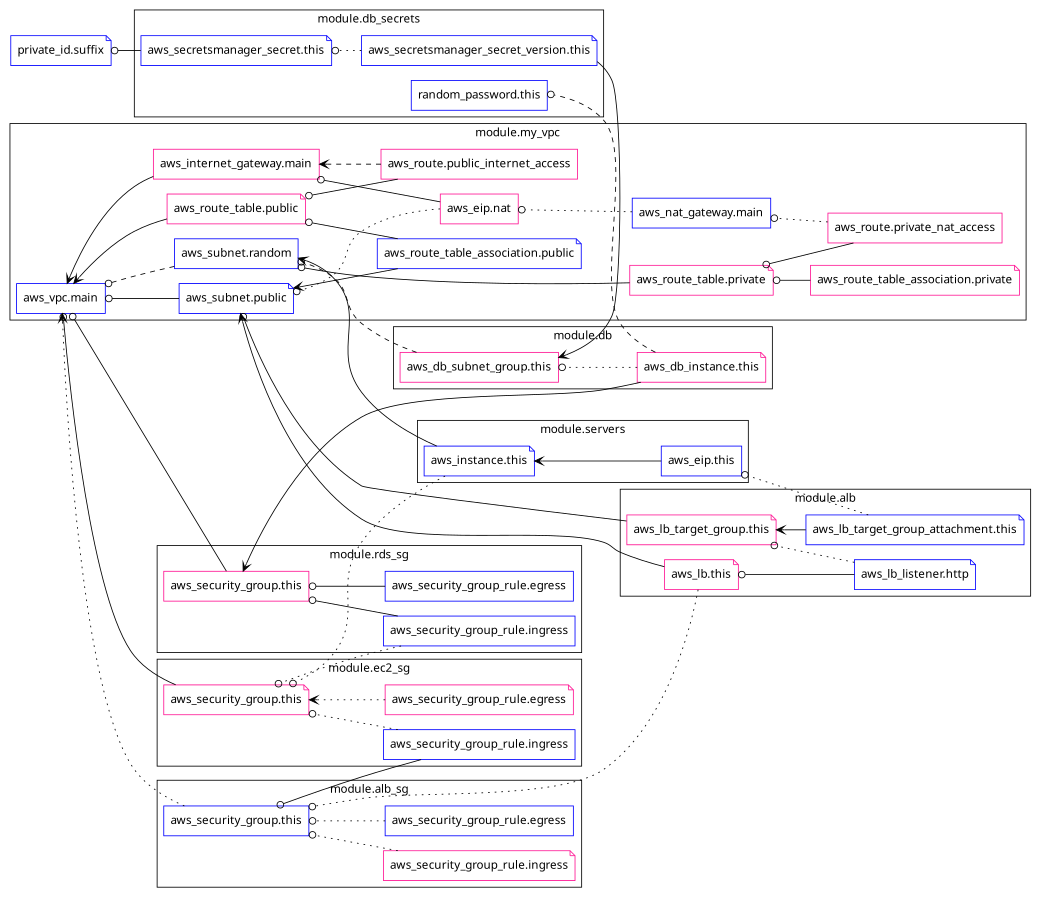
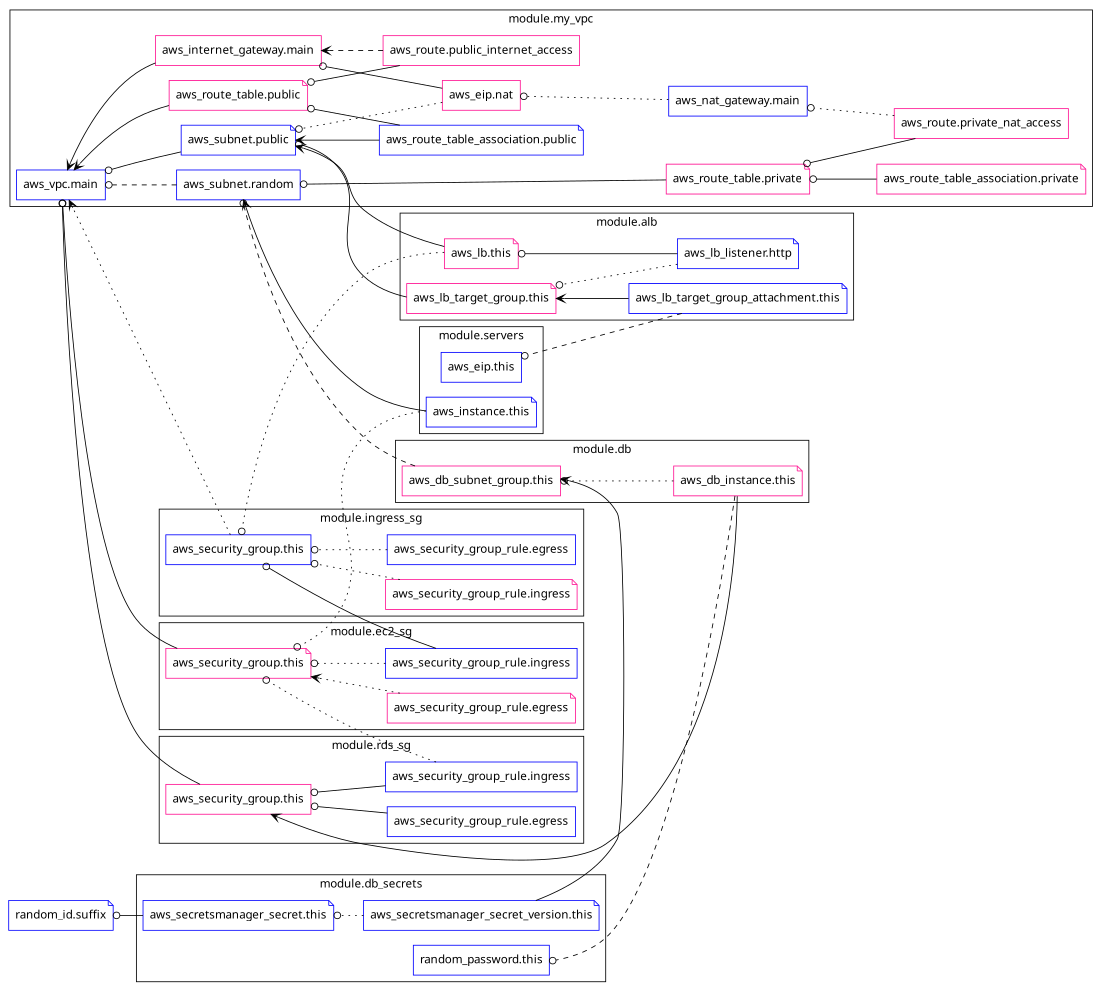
(61, 51) -> (61, 915)
(602, 461) -> none
(808, 495) -> (605, 334)
(369, 790) -> (371, 519)
